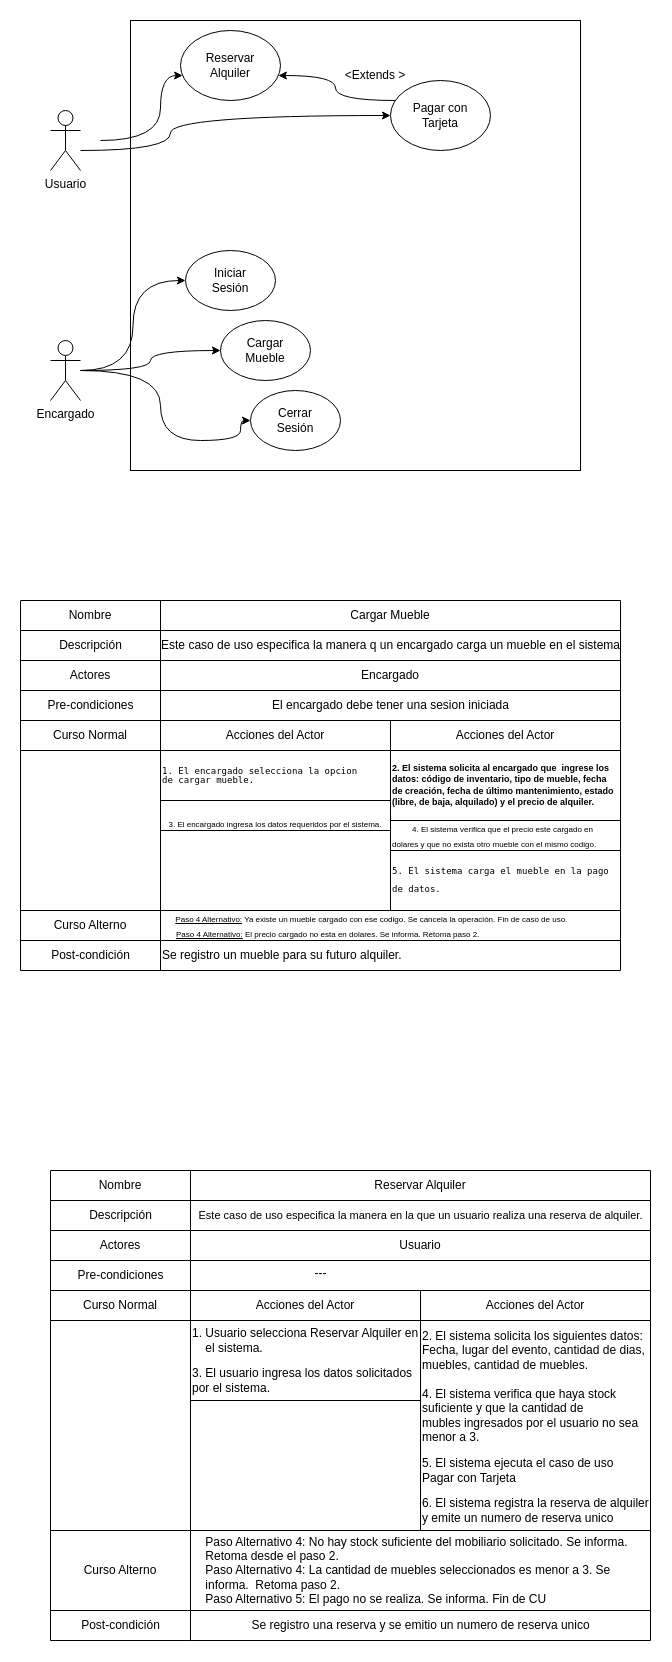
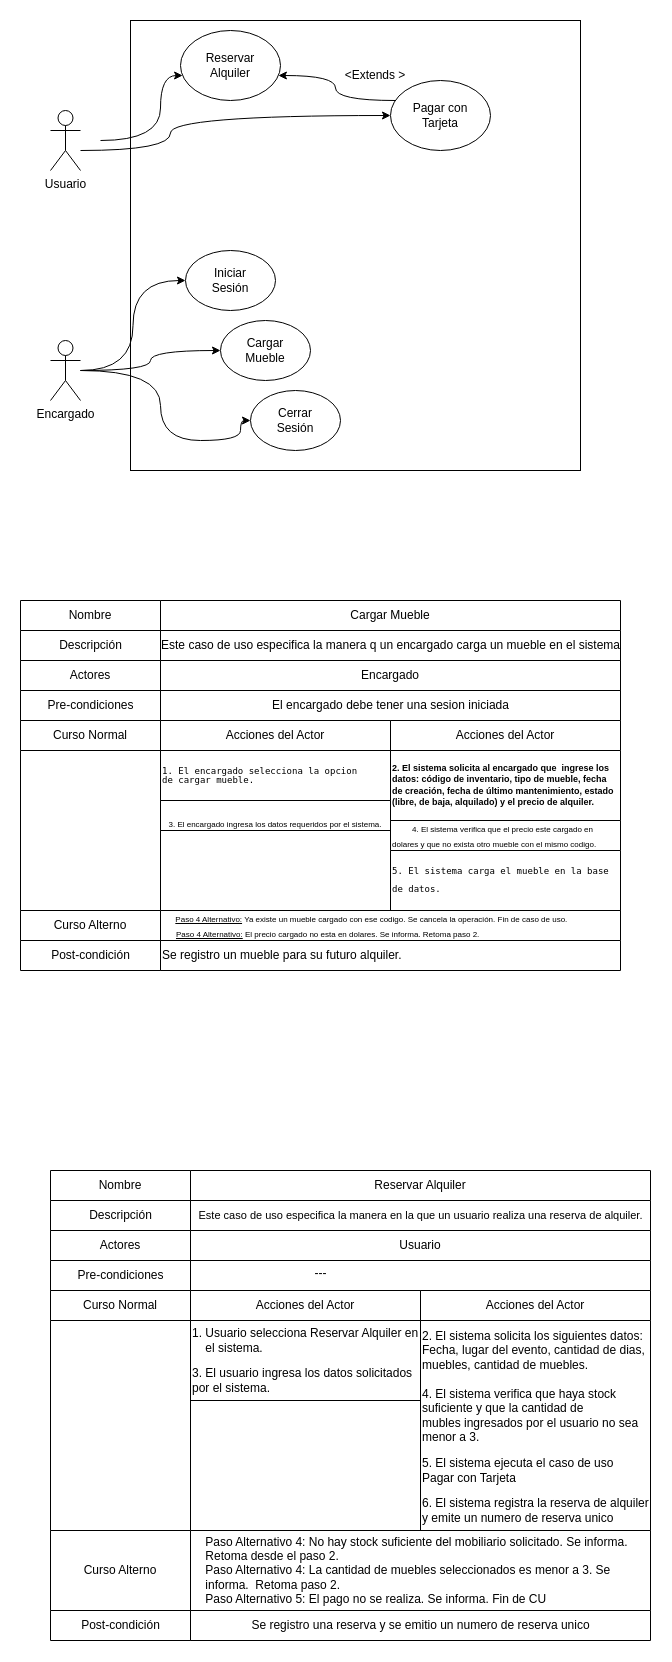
(534, 881) -> (534, 881)
